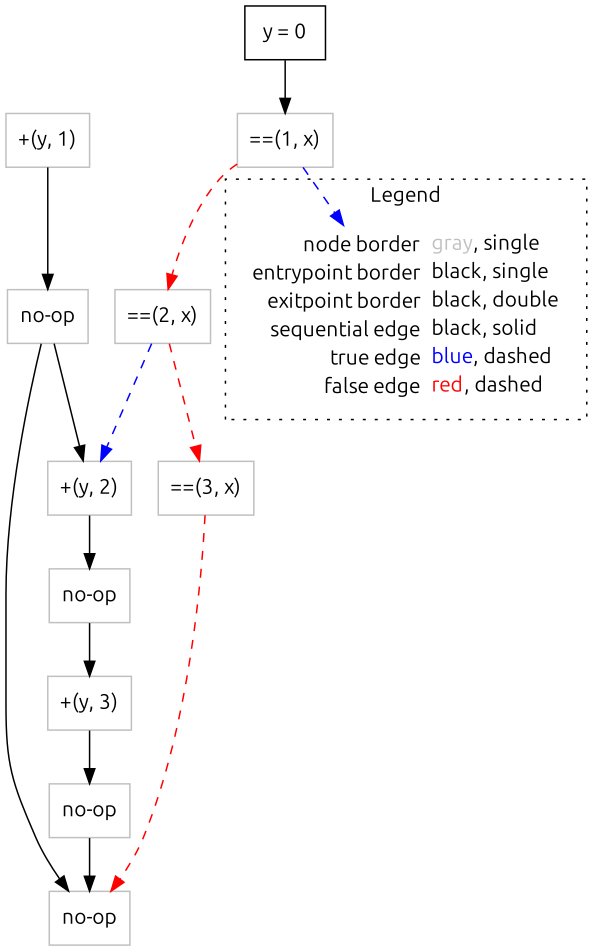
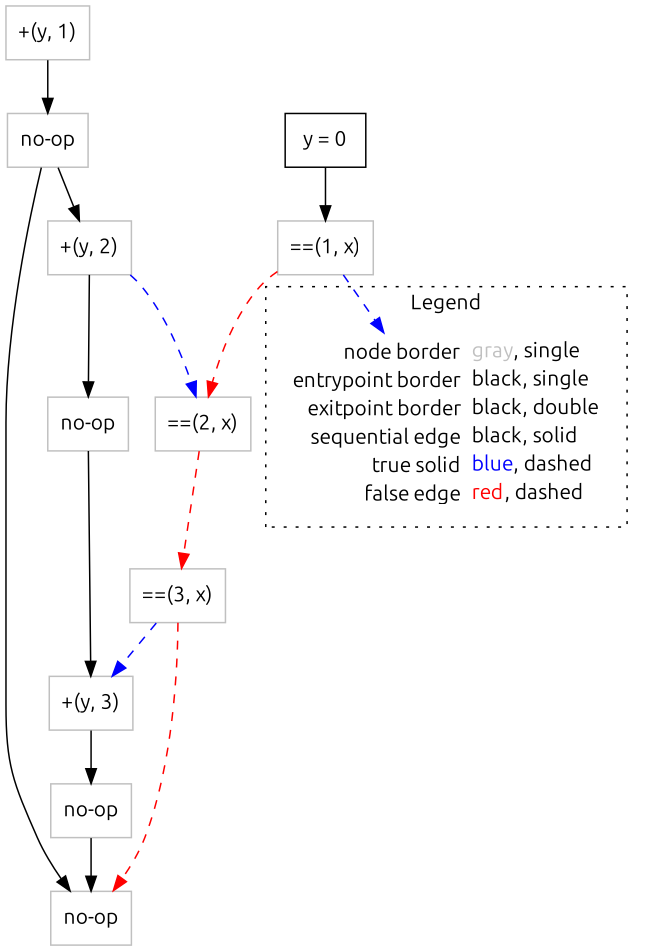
(378, 358) -> (419, 466)
(129, 395) -> (167, 325)
none -> (139, 644)
